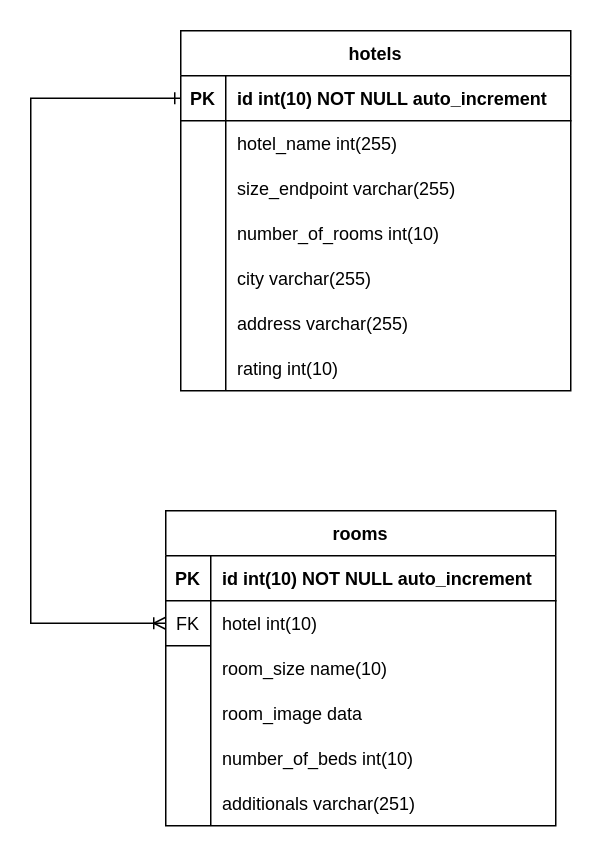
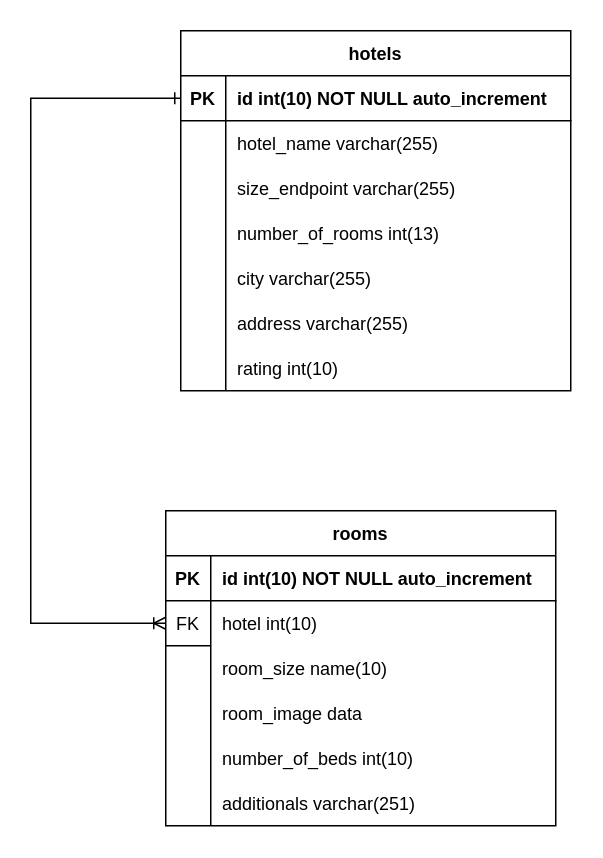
(326, 144) -> (348, 144)
(348, 234) -> (348, 234)
